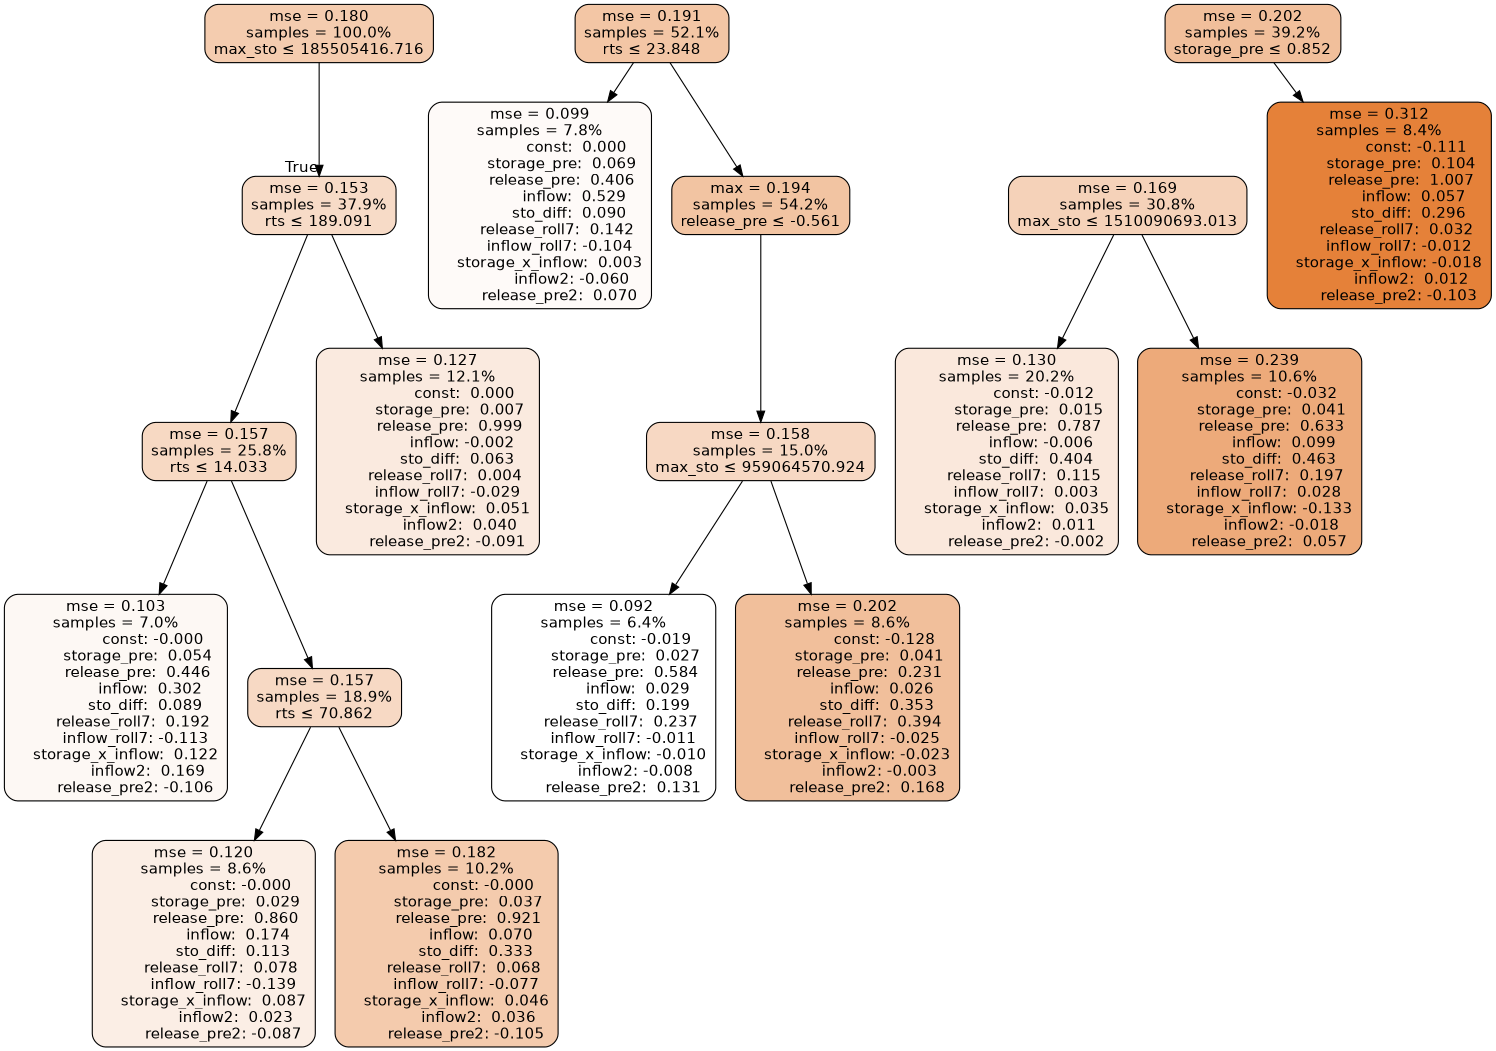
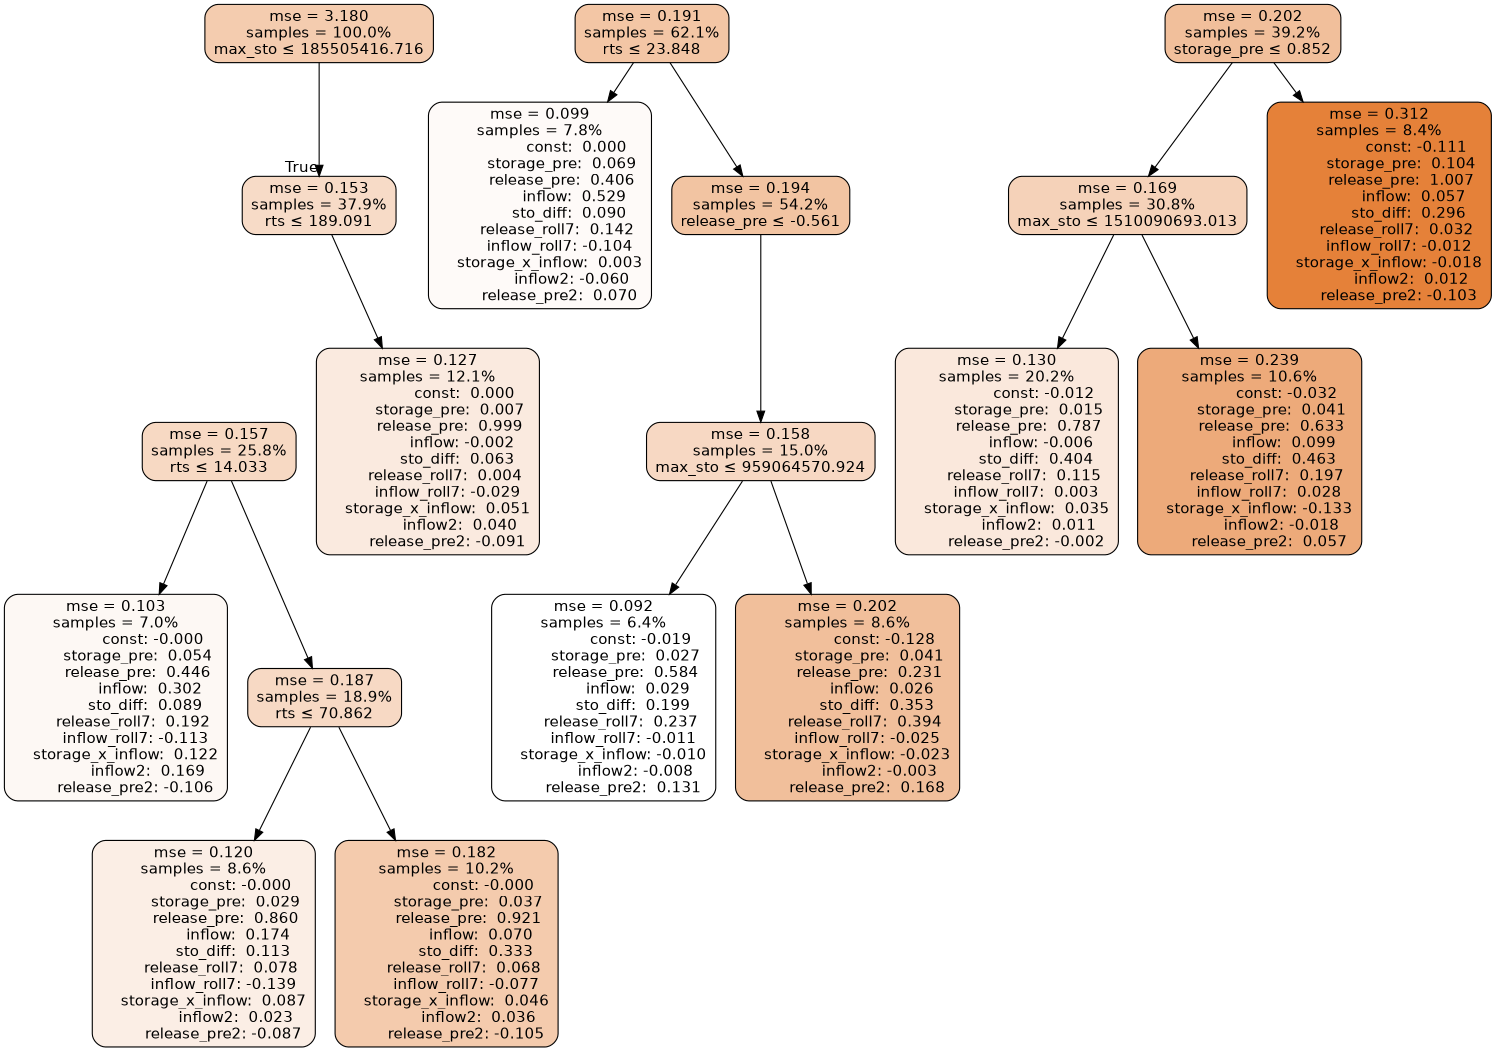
(319, 34) -> (319, 34)
(652, 34) -> (652, 34)
none -> (1194, 115)
(761, 205) -> (761, 205)
(271, 323) -> none
(325, 698) -> (325, 698)
